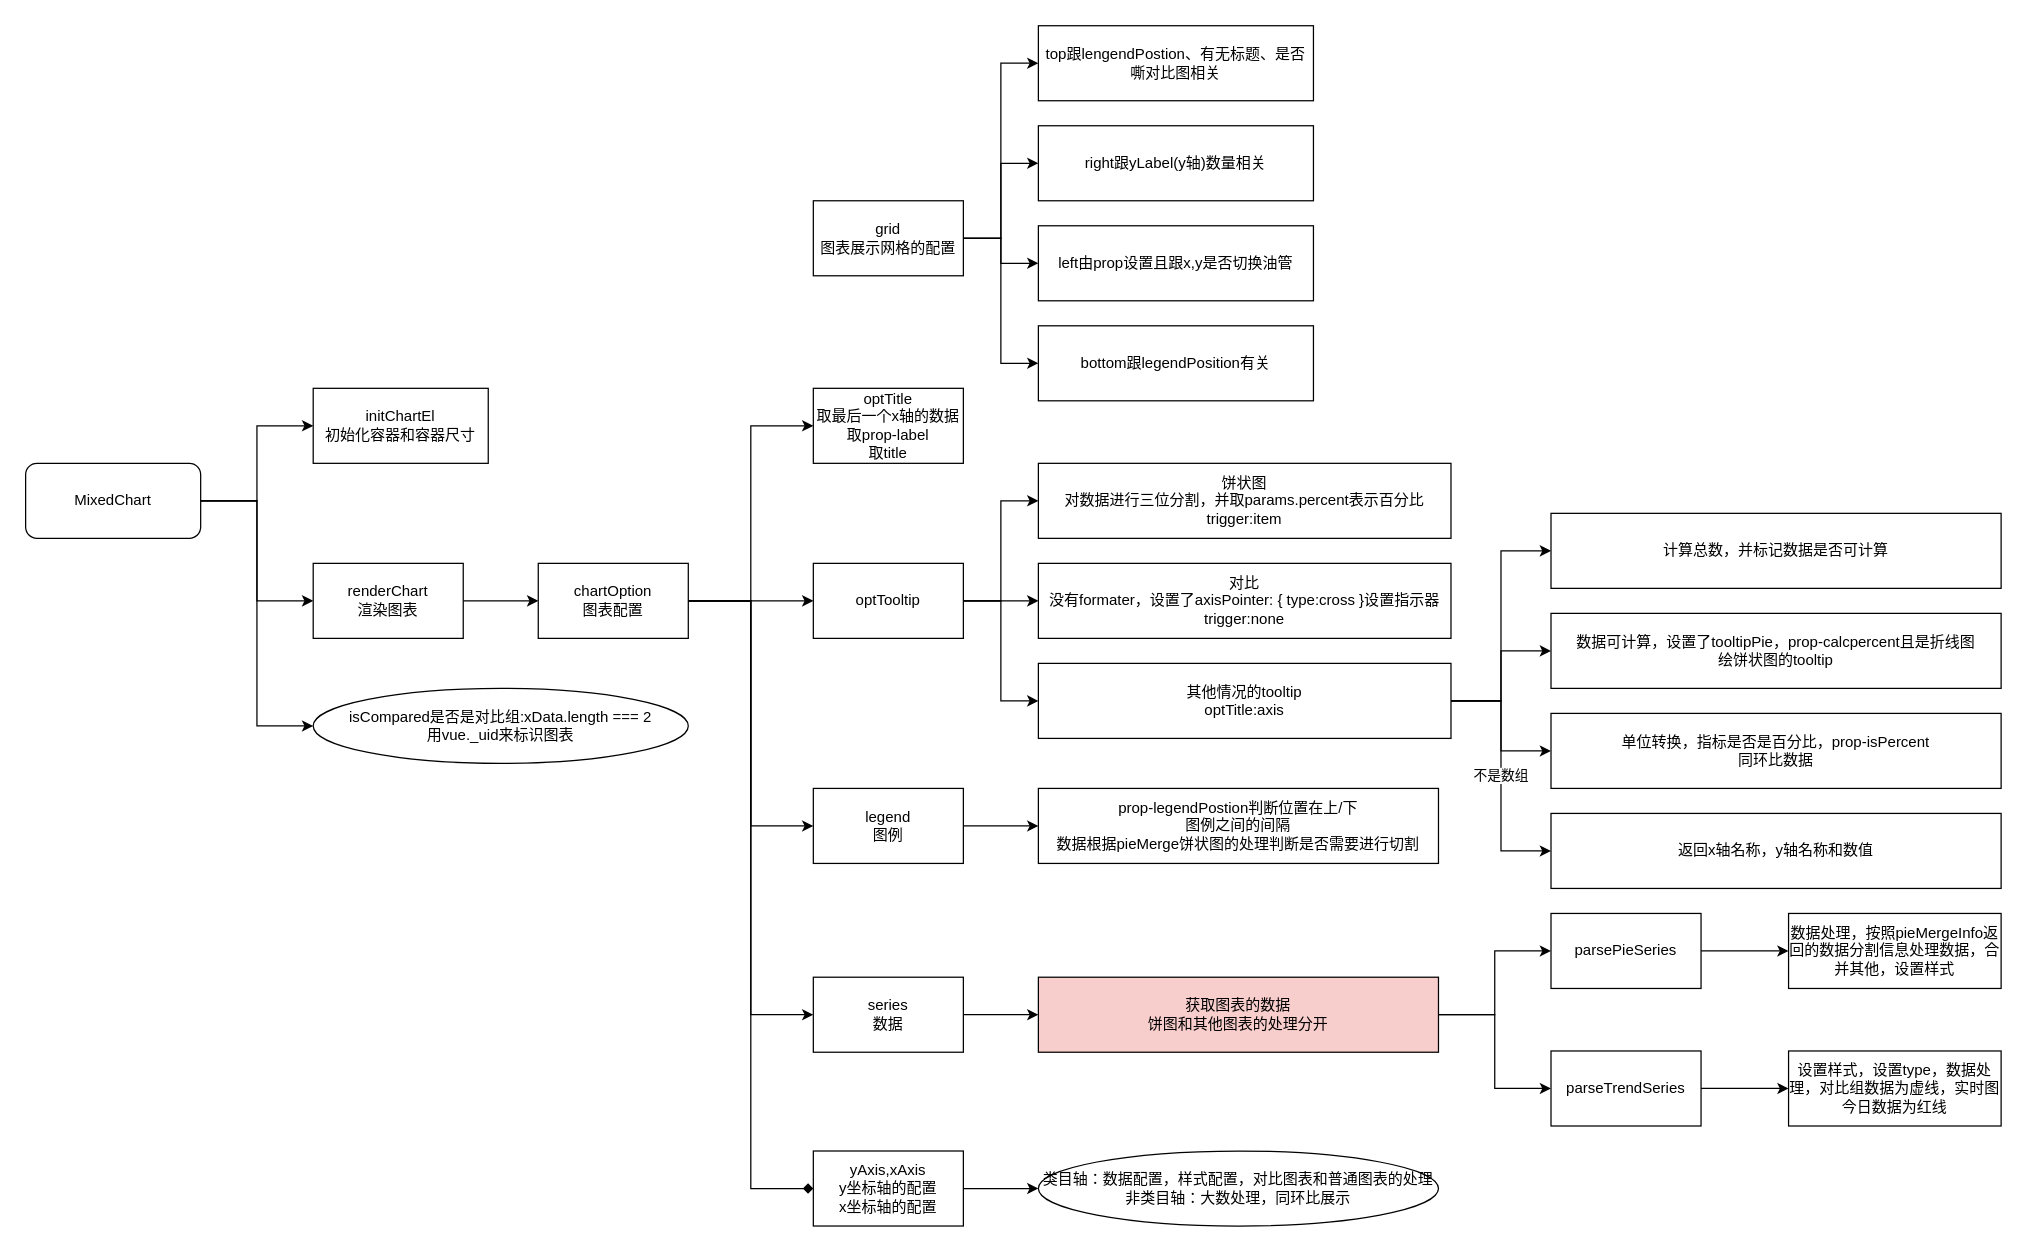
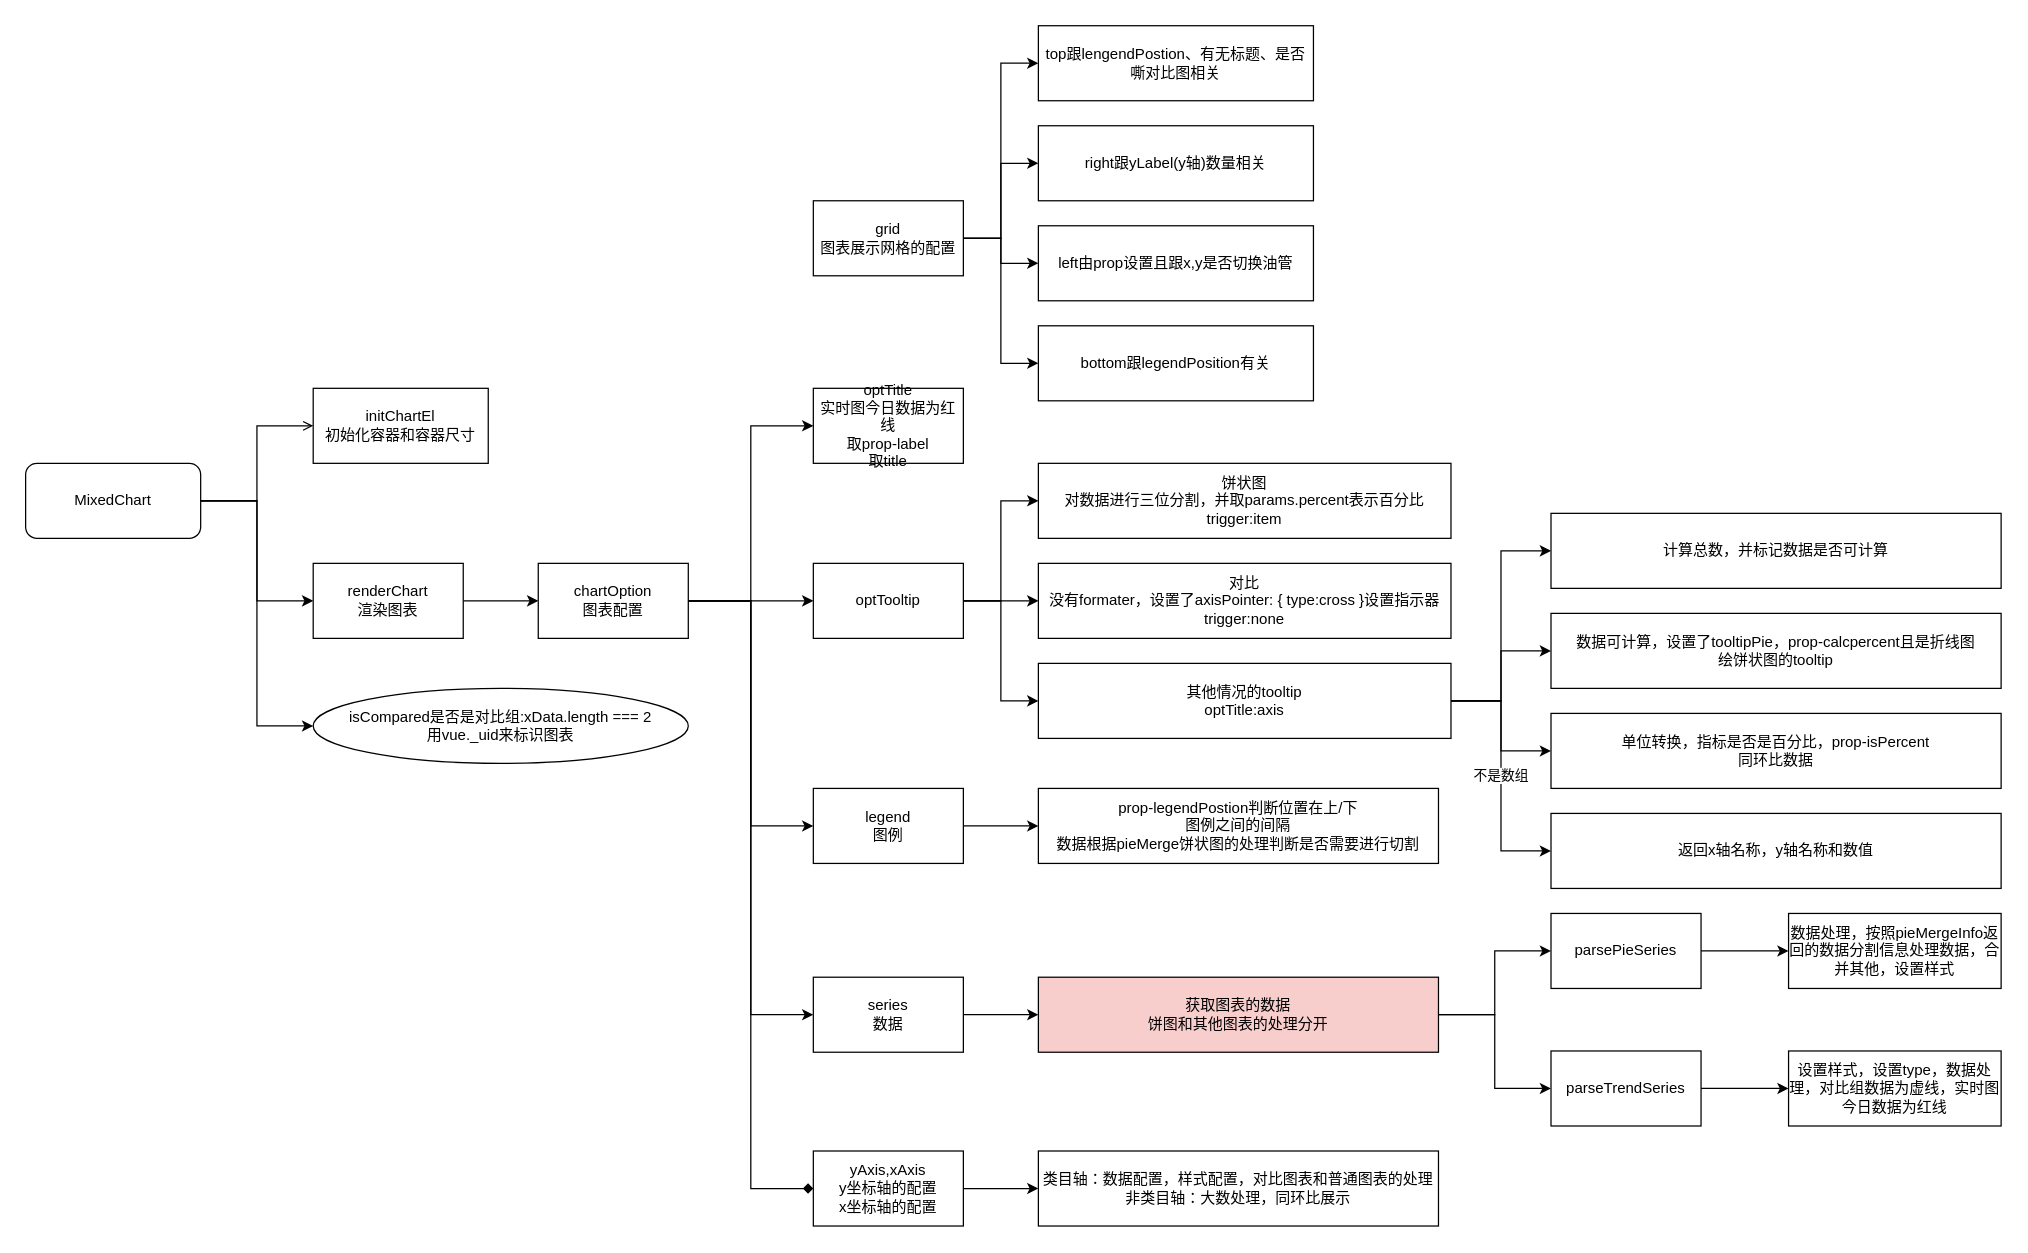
(303, 426) -> (305, 426)
(888, 426) -> (888, 426)
(1238, 1188) -> (1238, 1188)
